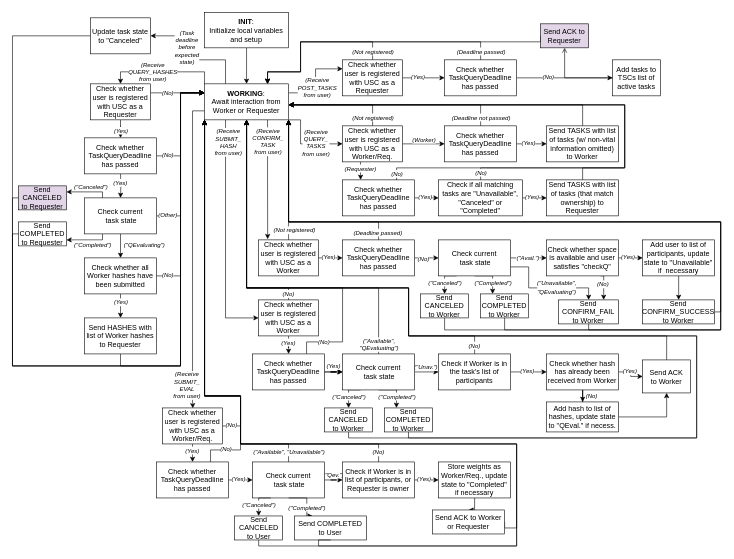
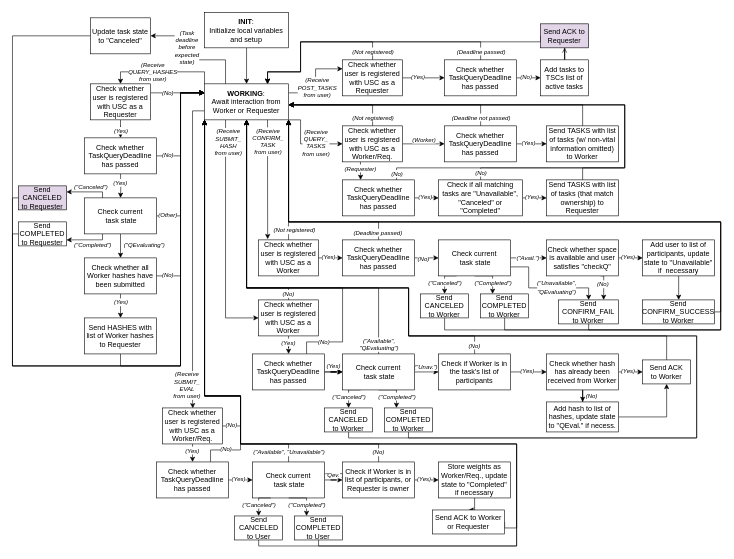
(636, 78) -> (564, 78)
(666, 376) -> (666, 372)
(330, 528) -> (318, 528)
